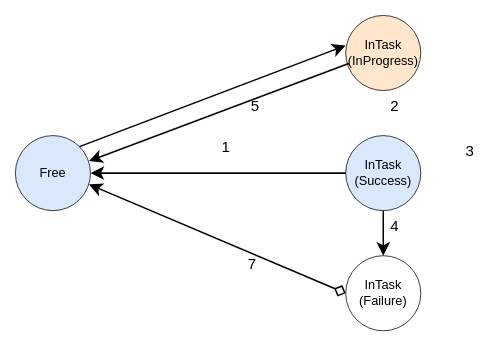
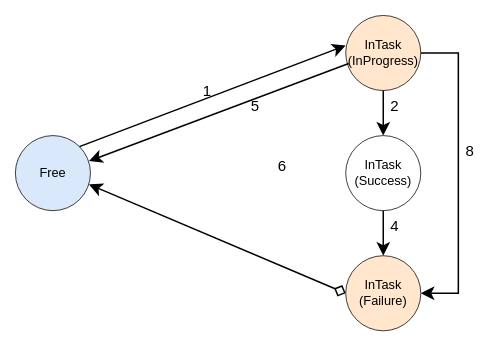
none -> (383, 109)
(225, 147) -> (207, 90)
(470, 150) -> (470, 150)
none -> (282, 165)
none -> (458, 168)
(222, 173) -> none
(383, 173) -> (383, 173)
(252, 263) -> none
(383, 293) -> (383, 293)
